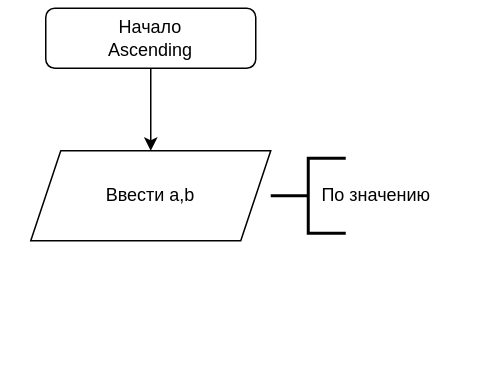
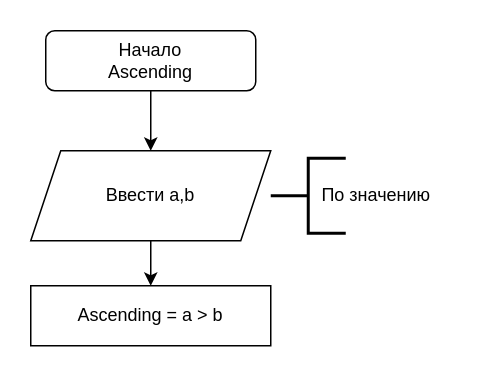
(151, 38) -> (151, 61)
none -> (151, 269)
none -> (151, 316)
